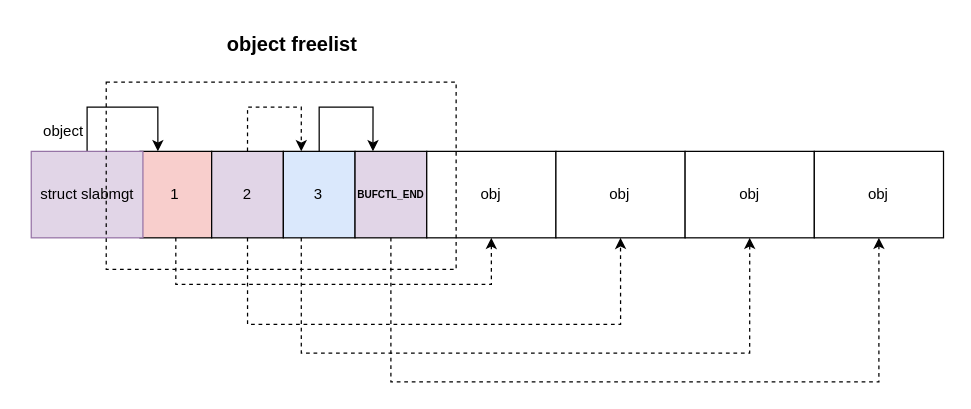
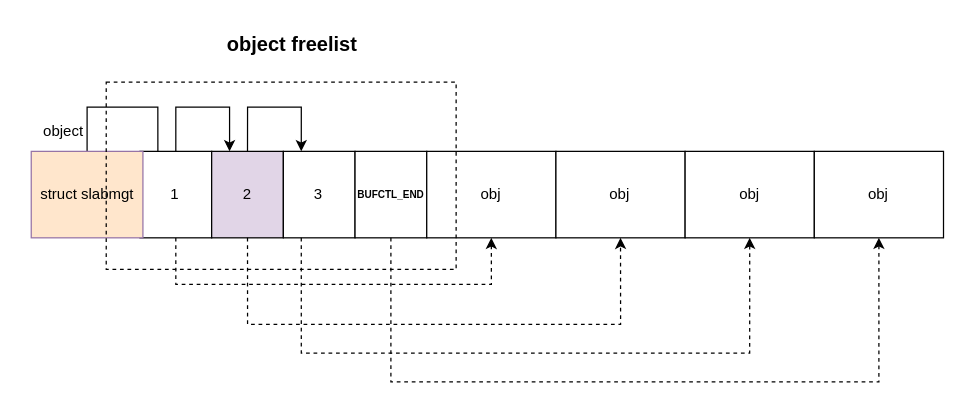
none -> (198, 107)
(272, 107) -> (272, 107)
(342, 107) -> none
(158, 141) -> (158, 144)
(87, 194) -> (87, 194)
(176, 194) -> (176, 194)
(319, 194) -> (319, 194)
(391, 194) -> (391, 194)
